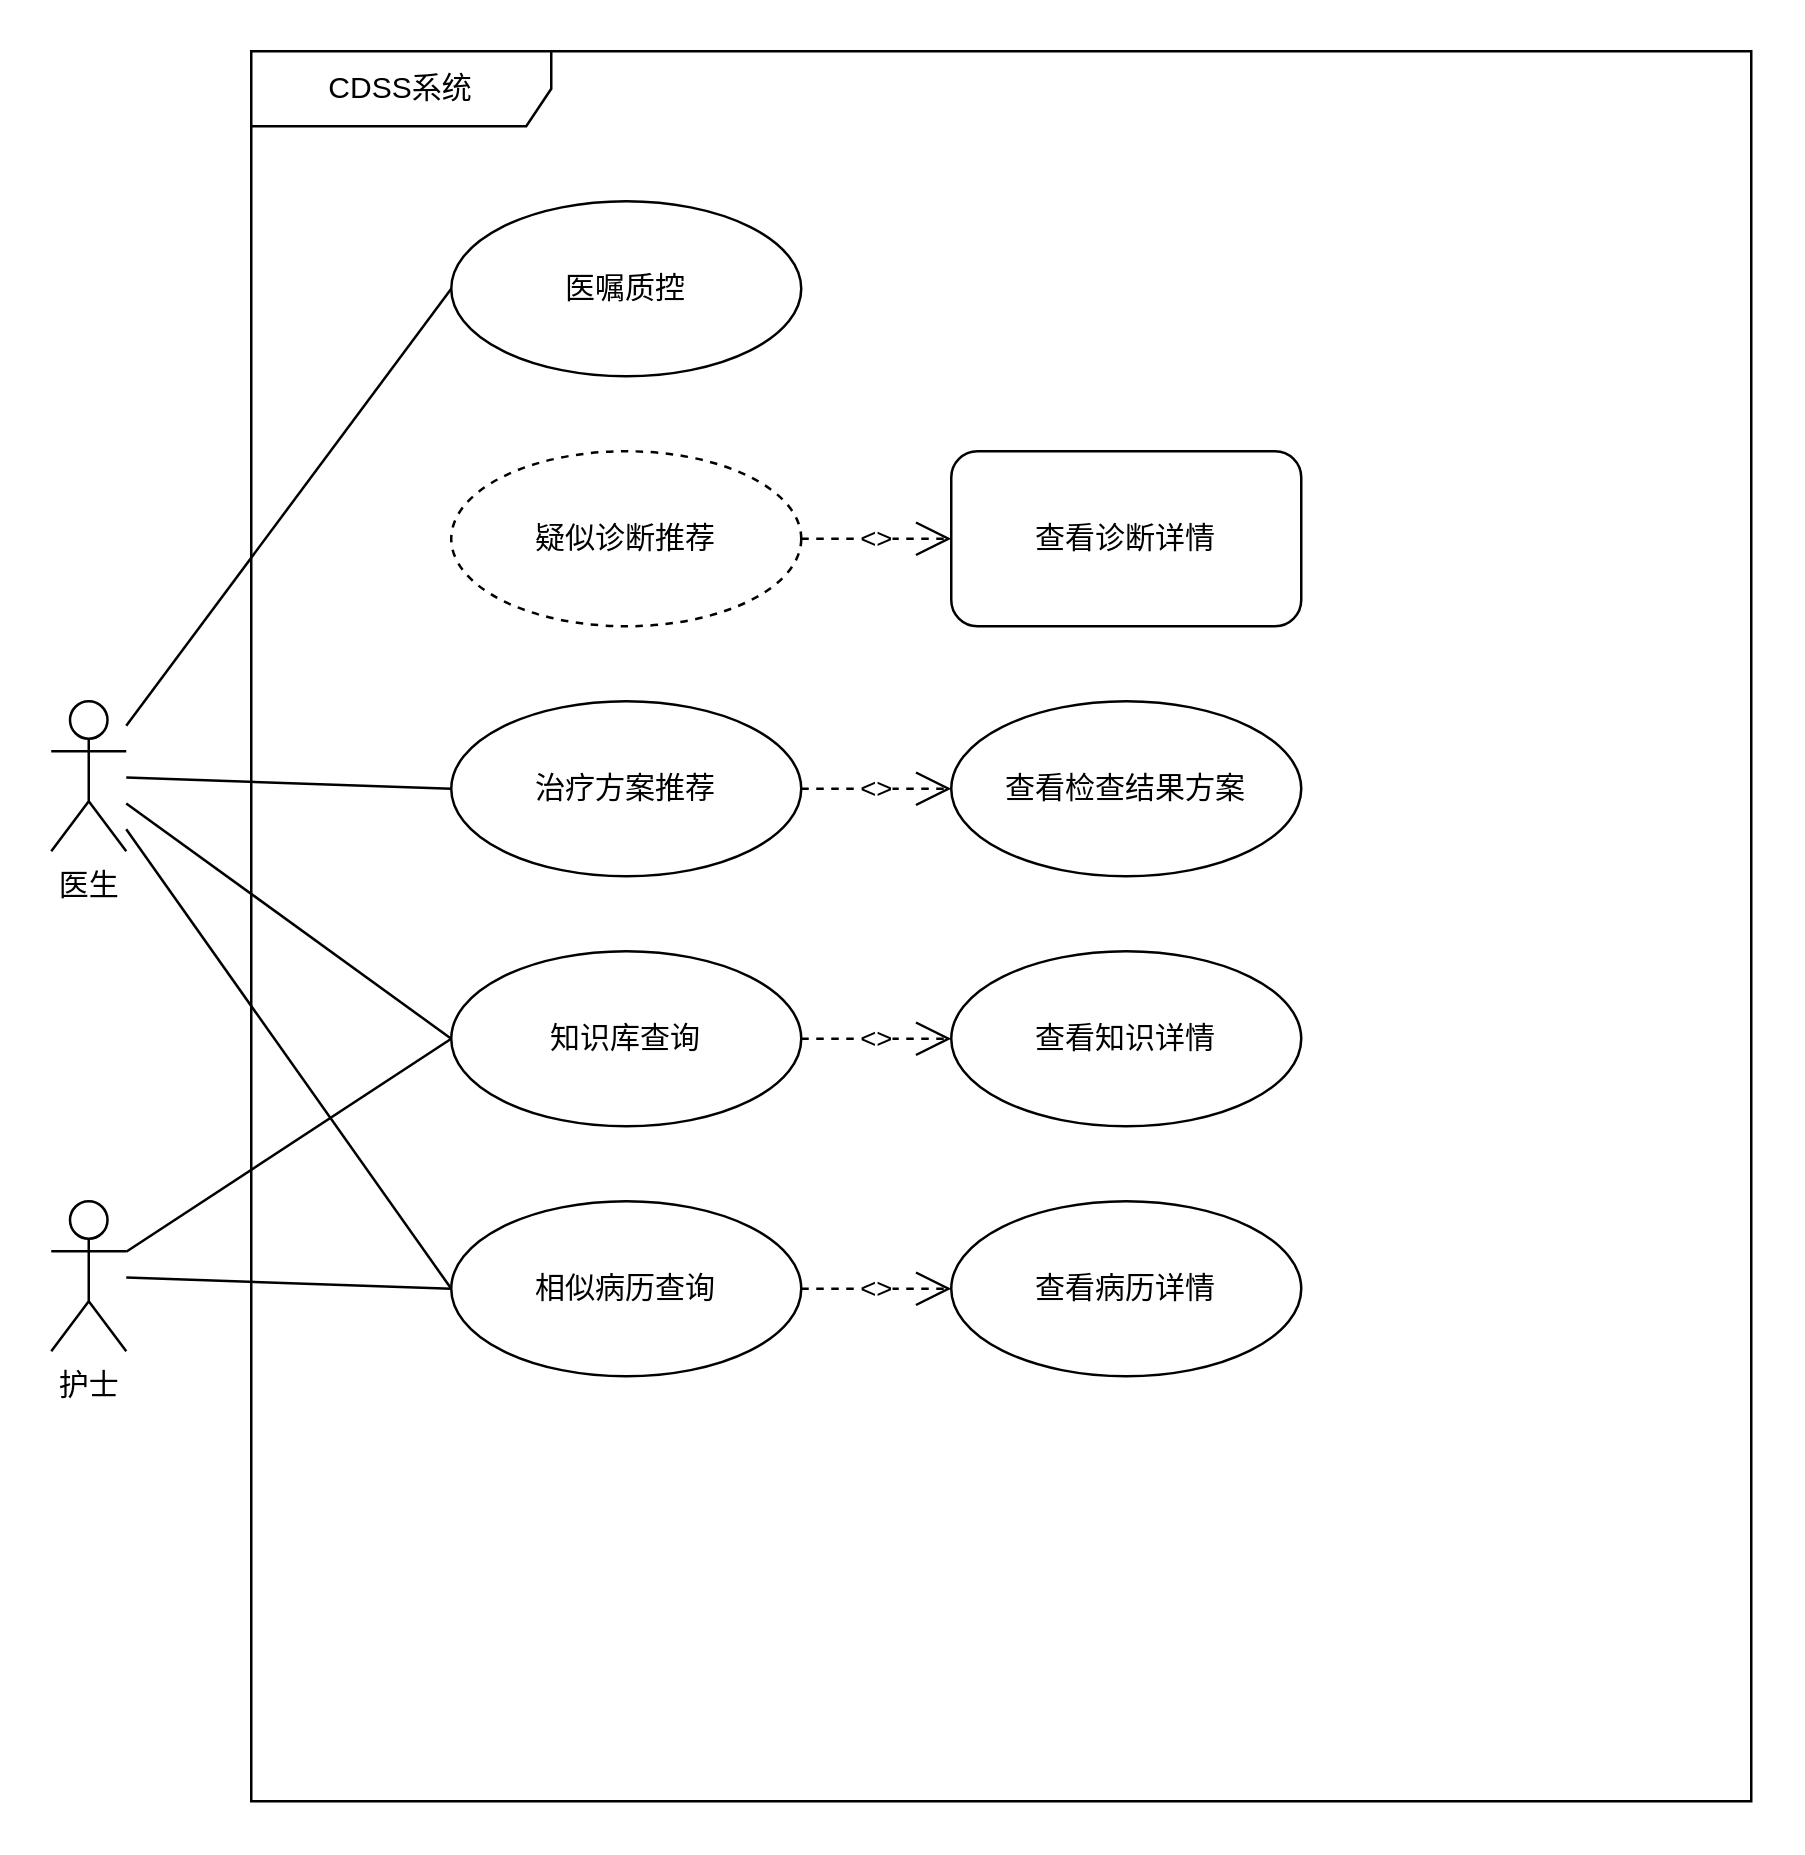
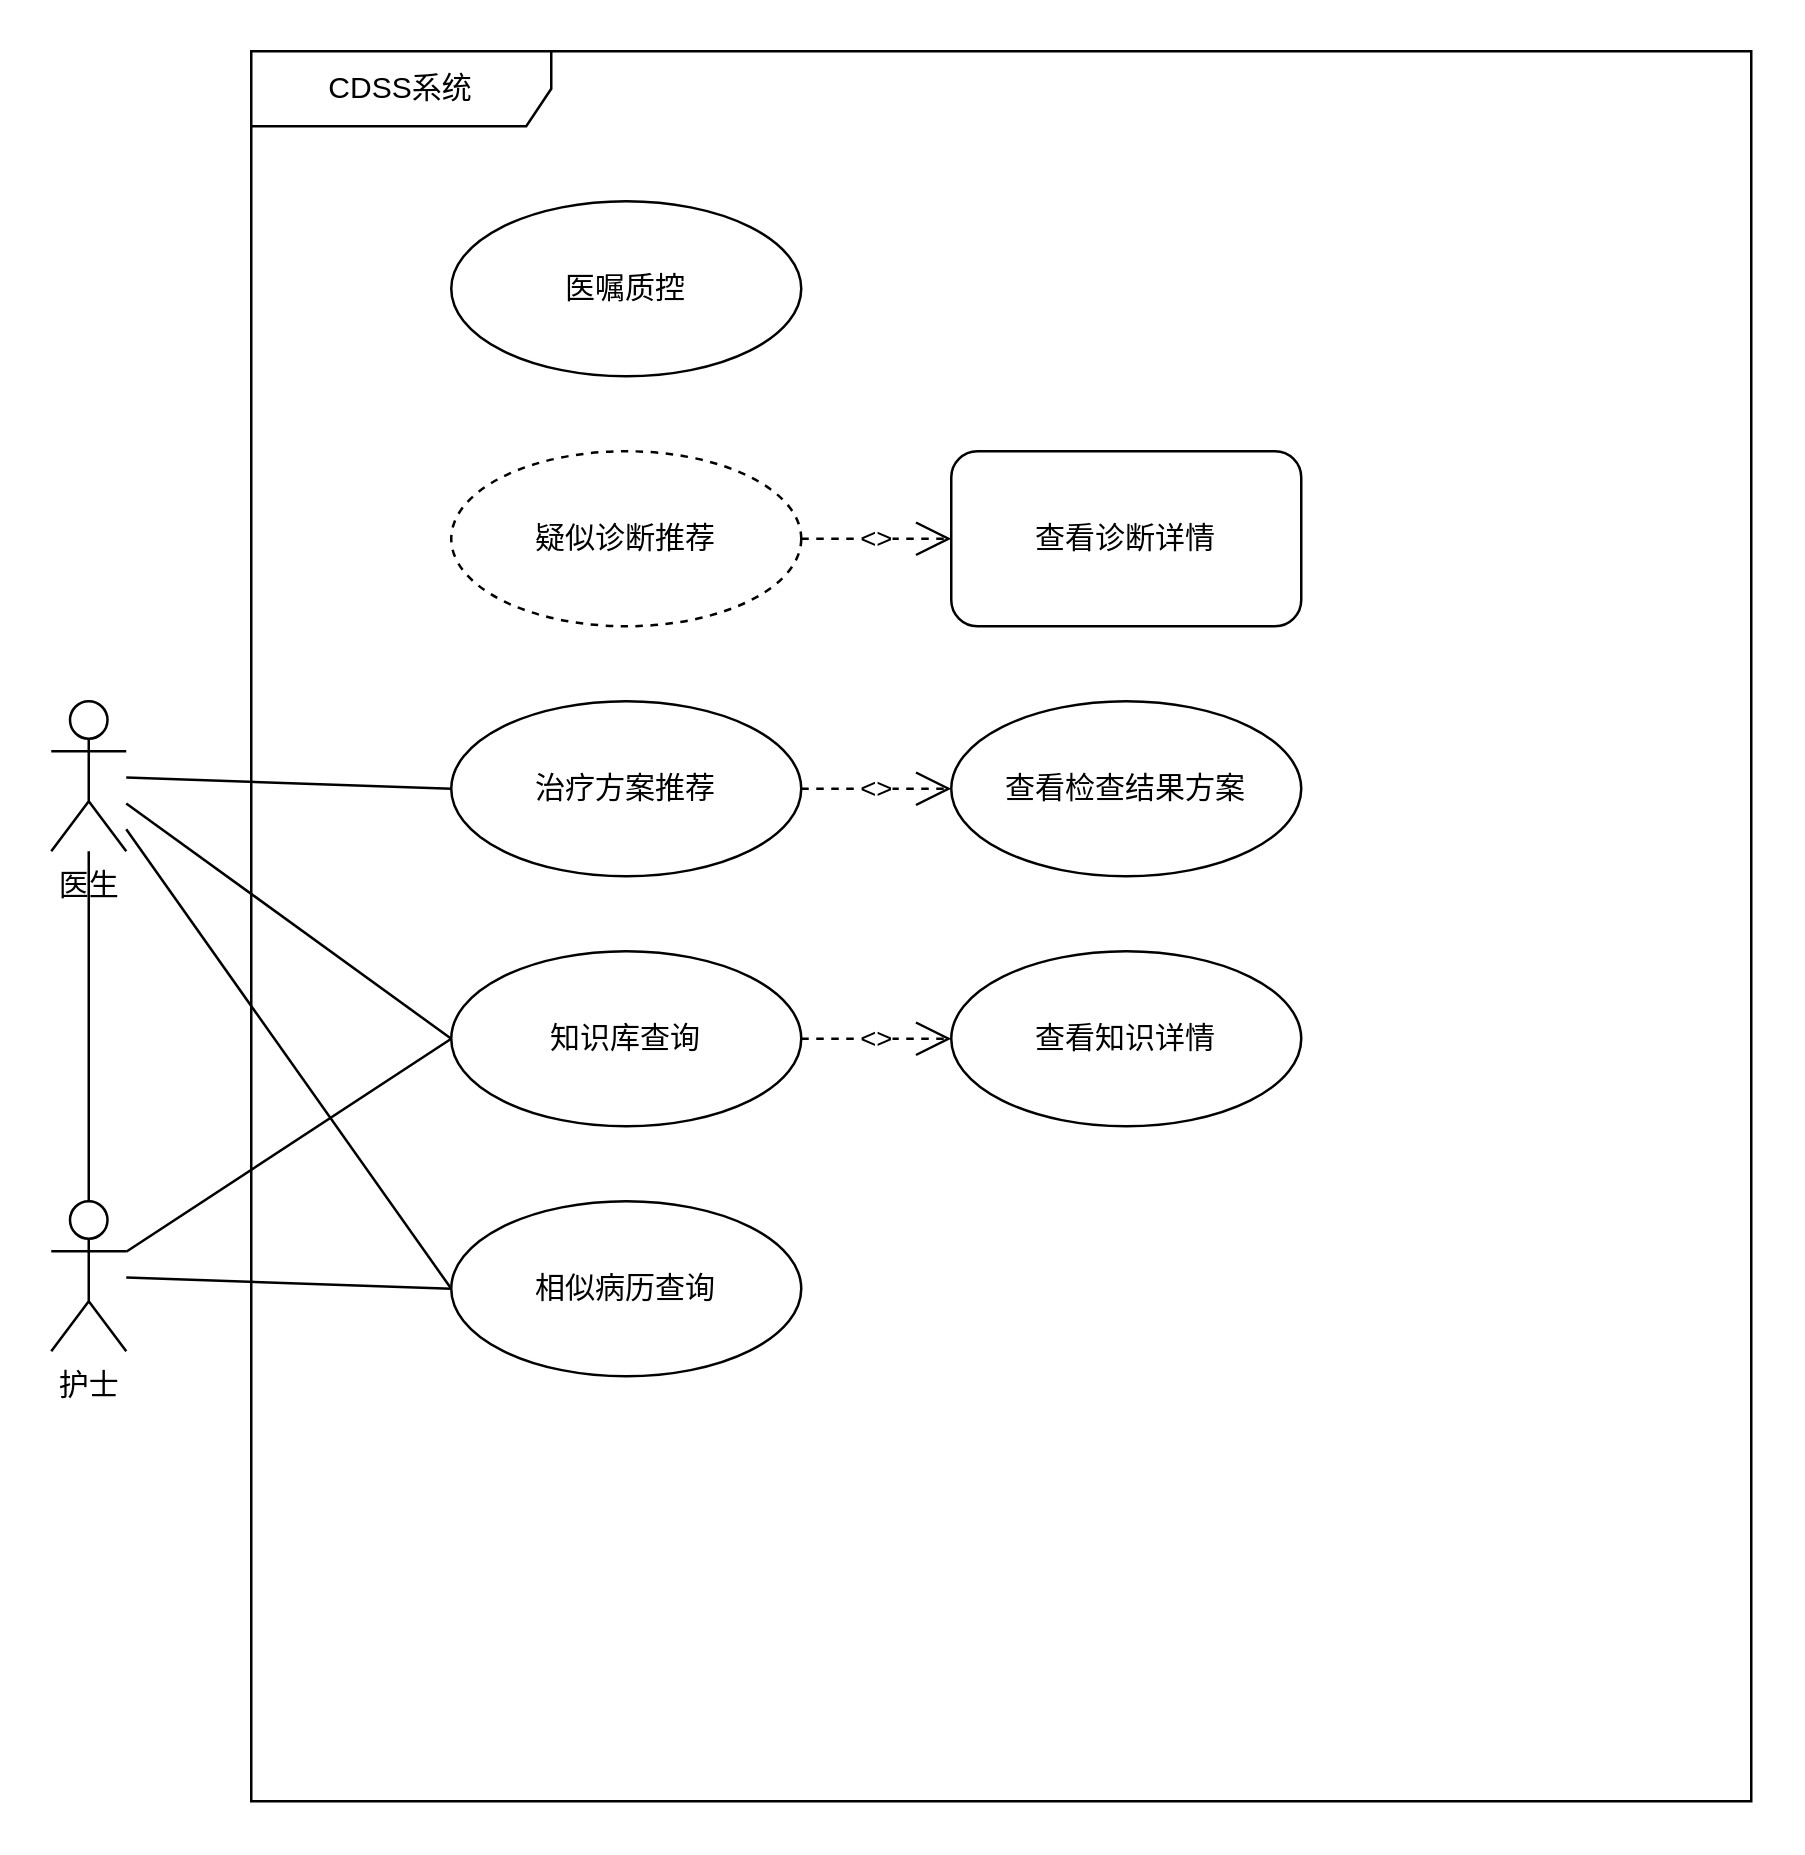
(353, 421) -> (89, 1026)
(836, 1289) -> none
(1126, 1289) -> none
